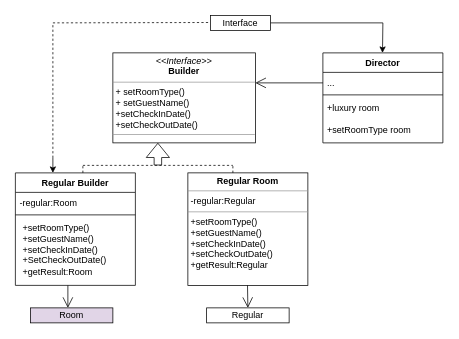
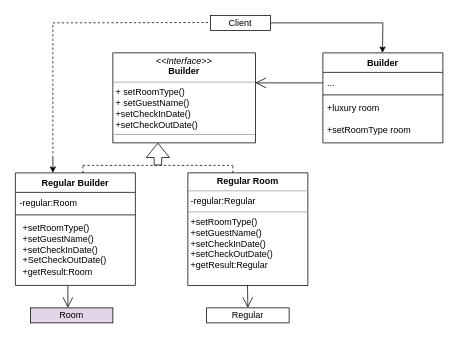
(240, 23) -> (240, 23)
(383, 64) -> (383, 64)
